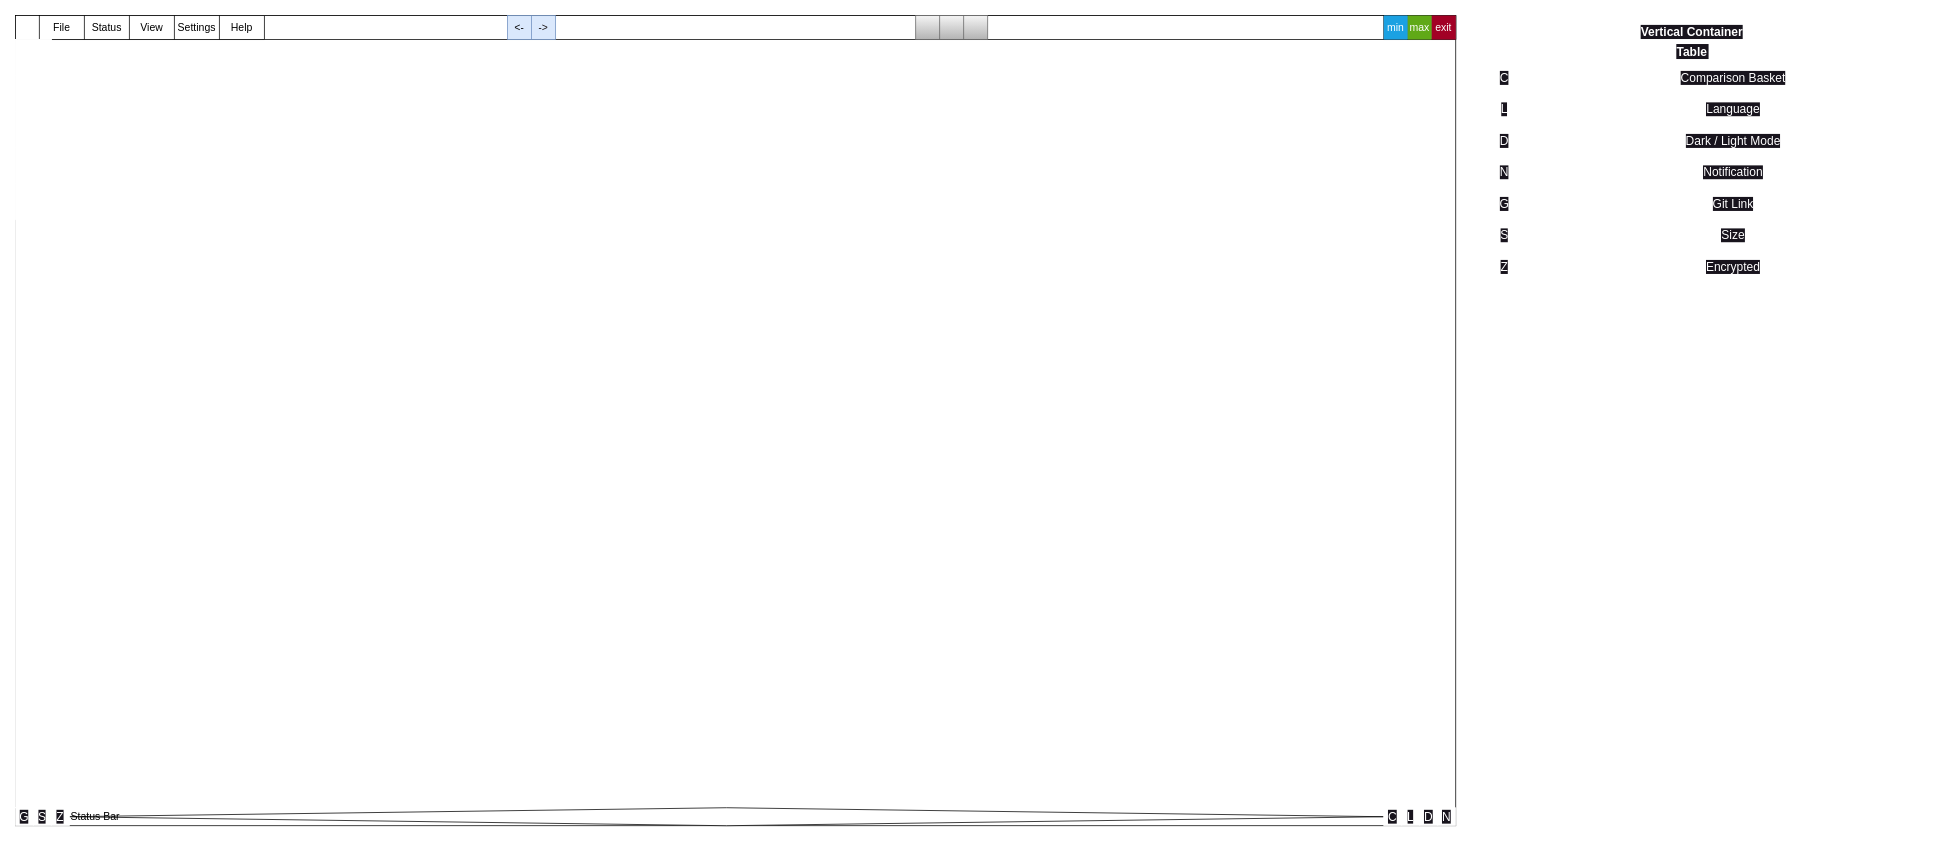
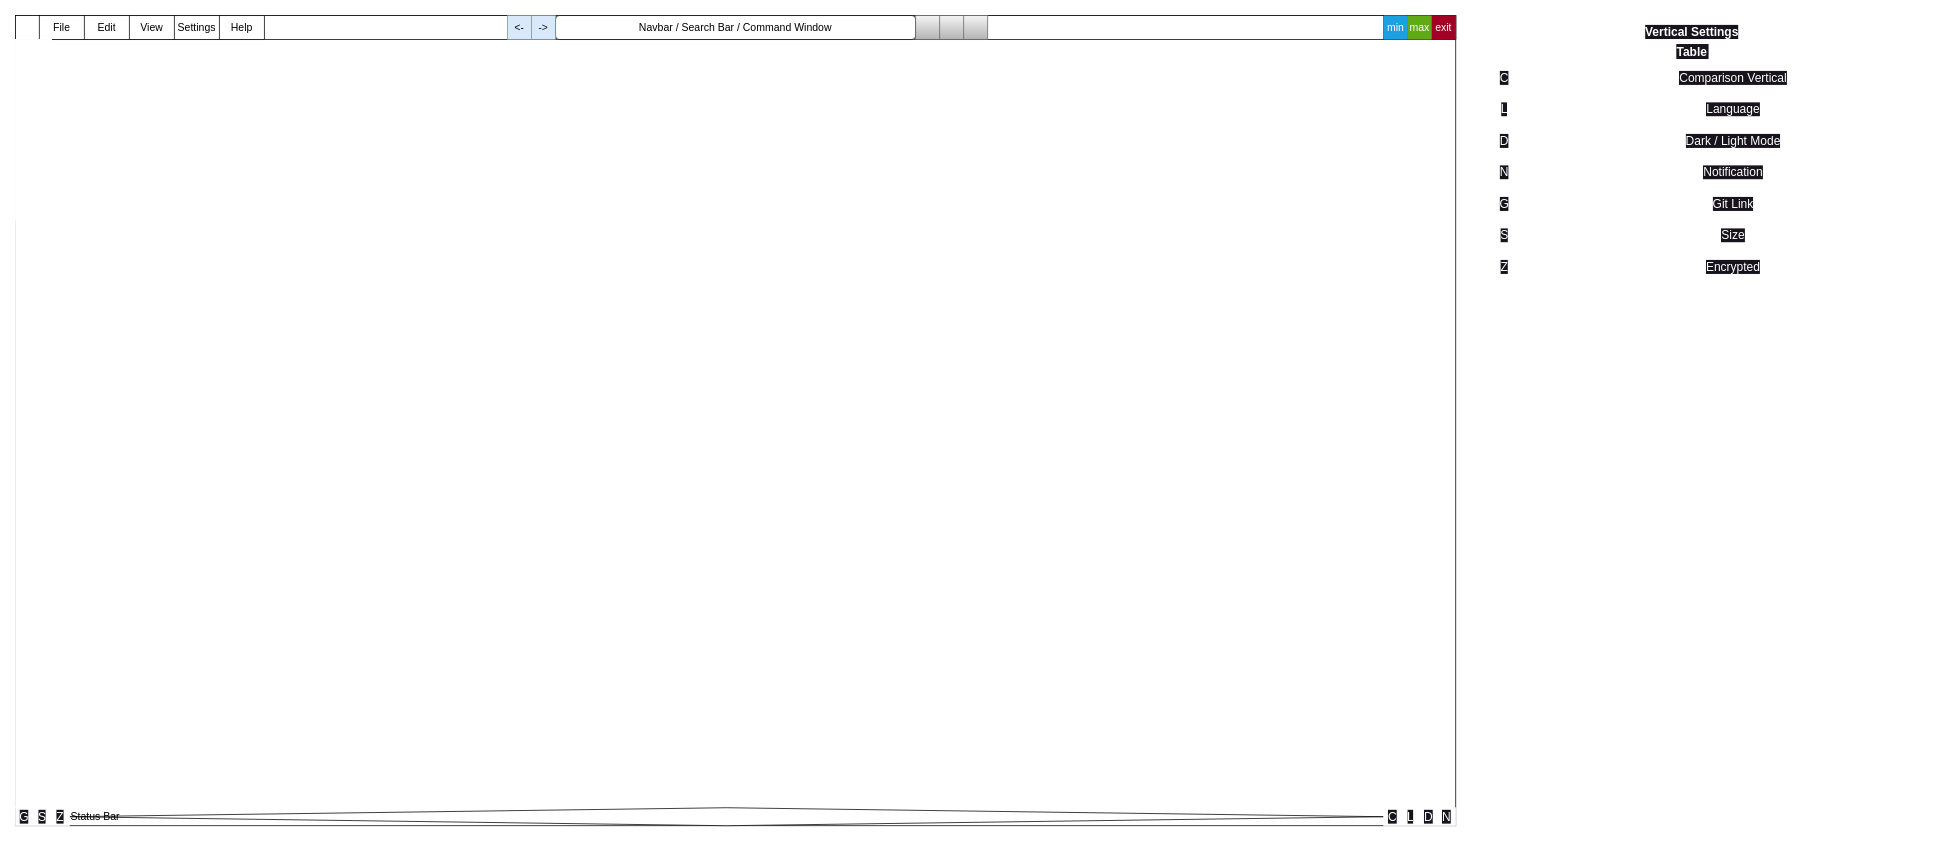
(107, 27) -> (107, 27)
none -> (735, 27)
(1692, 32) -> (1692, 32)
(1733, 78) -> (1733, 78)
